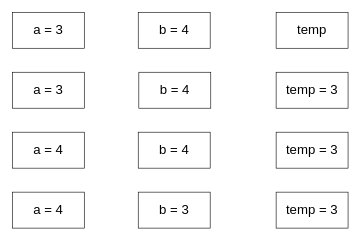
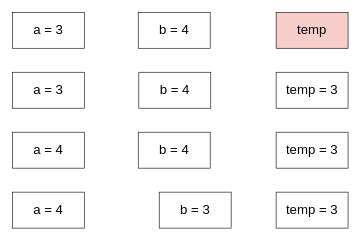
(312, 30) -> (312, 30)
(174, 210) -> (195, 210)
